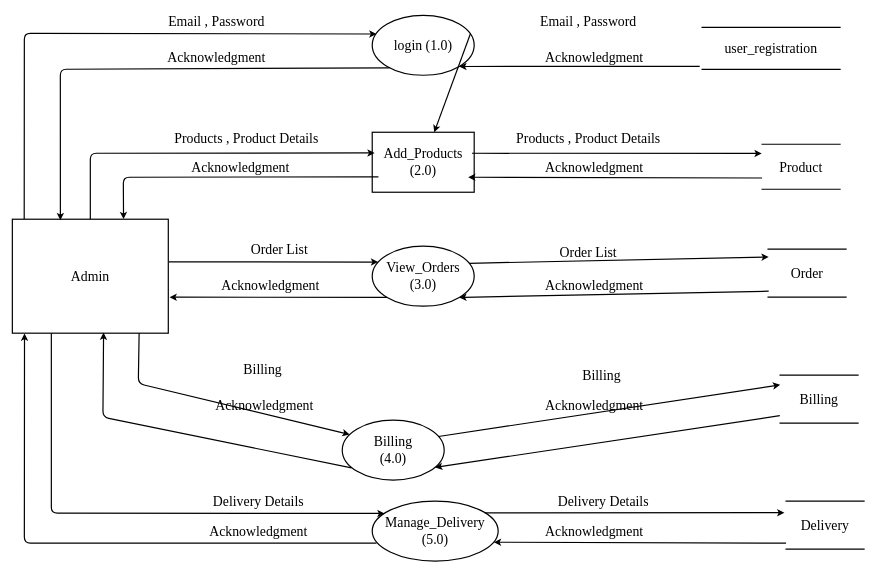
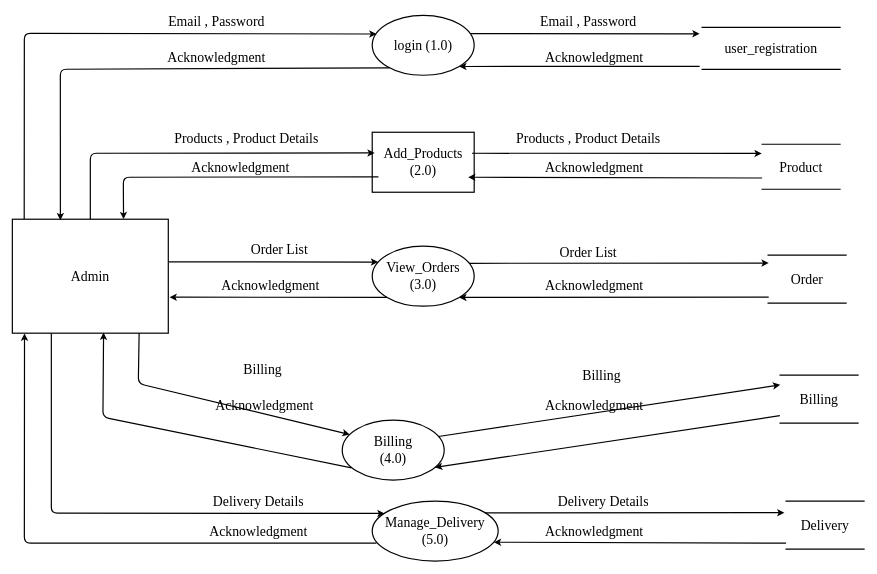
(453, 81) -> (583, 34)
(807, 273) -> (807, 279)
